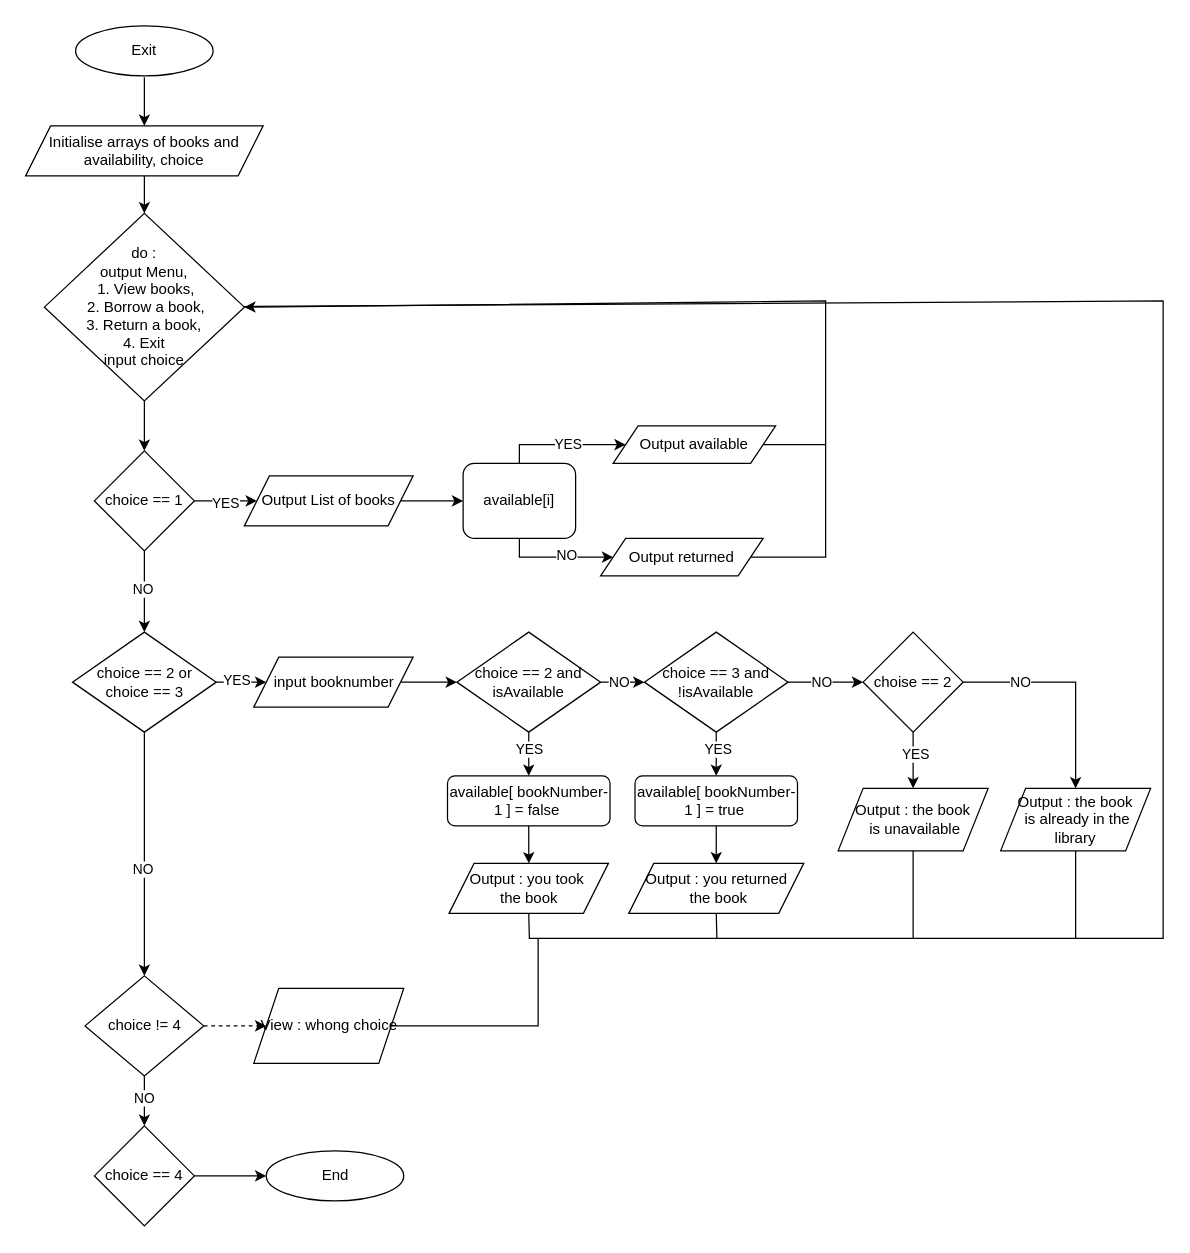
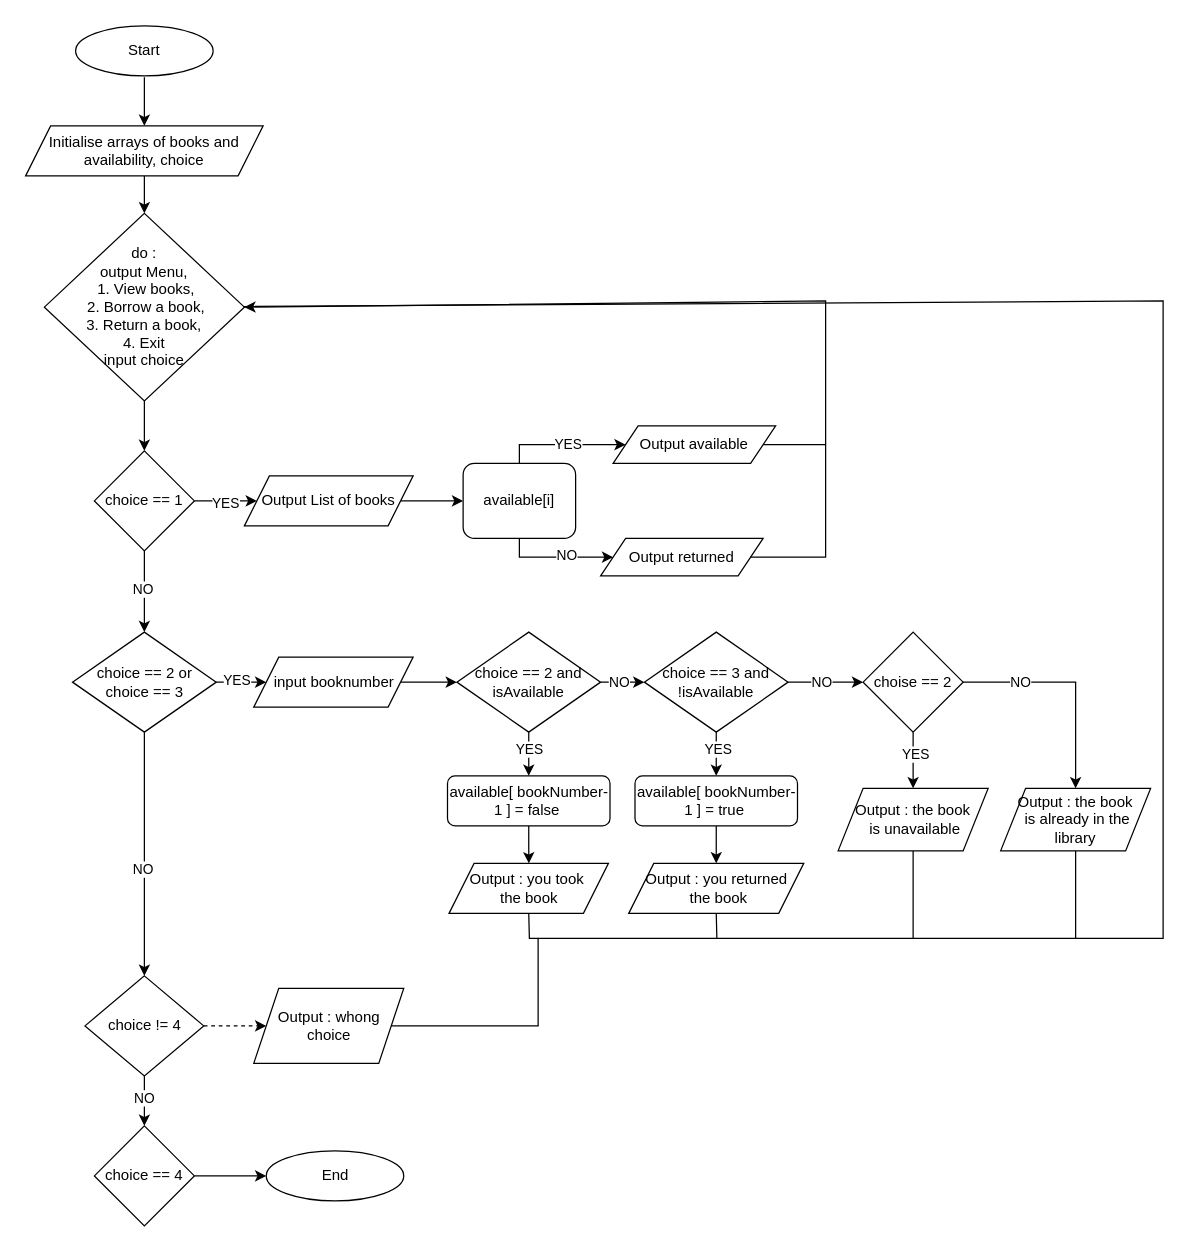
(144, 51) -> (144, 51)
(329, 1026) -> (329, 1026)
